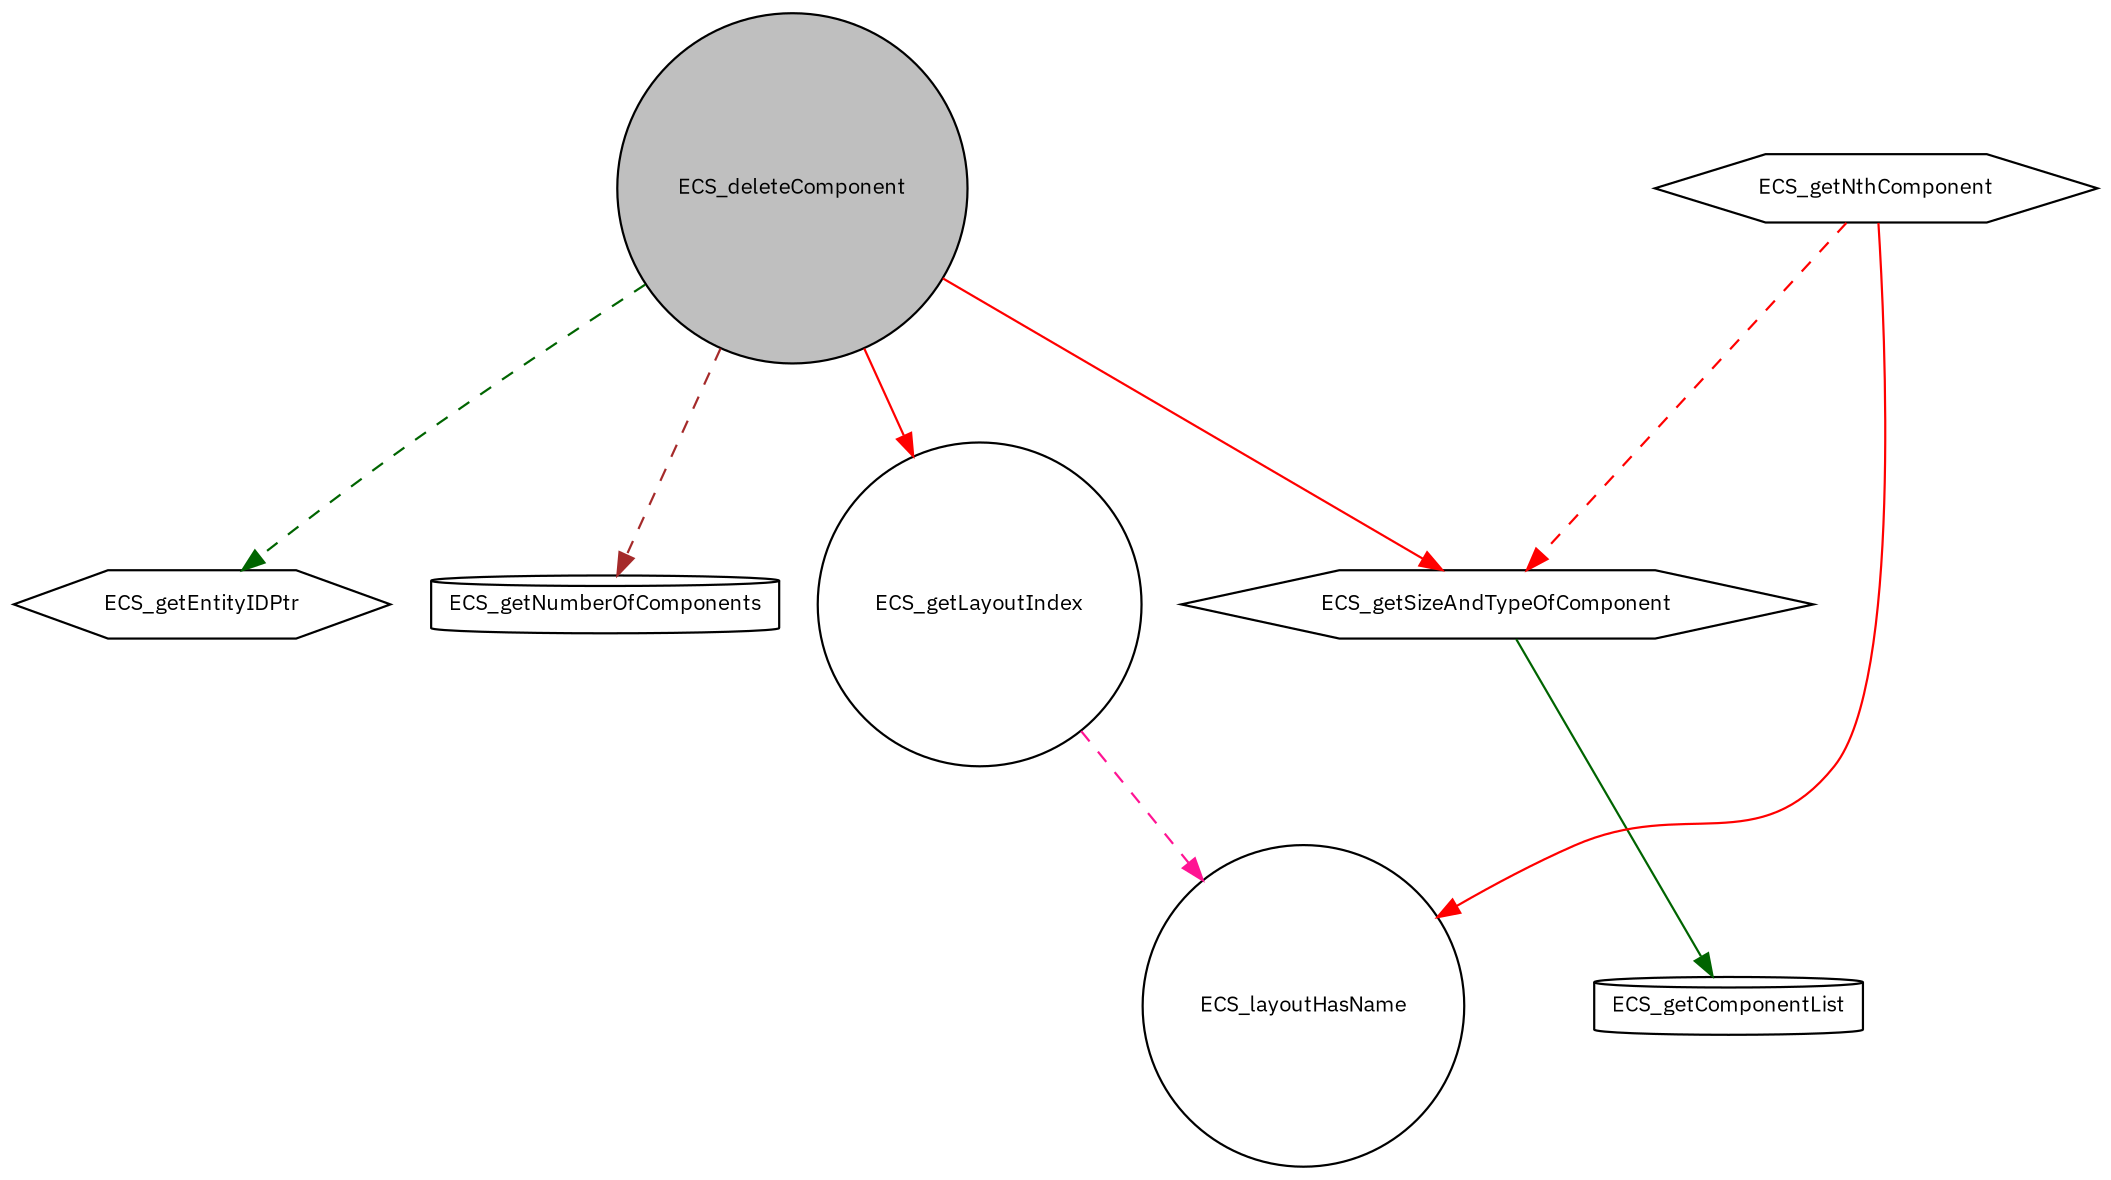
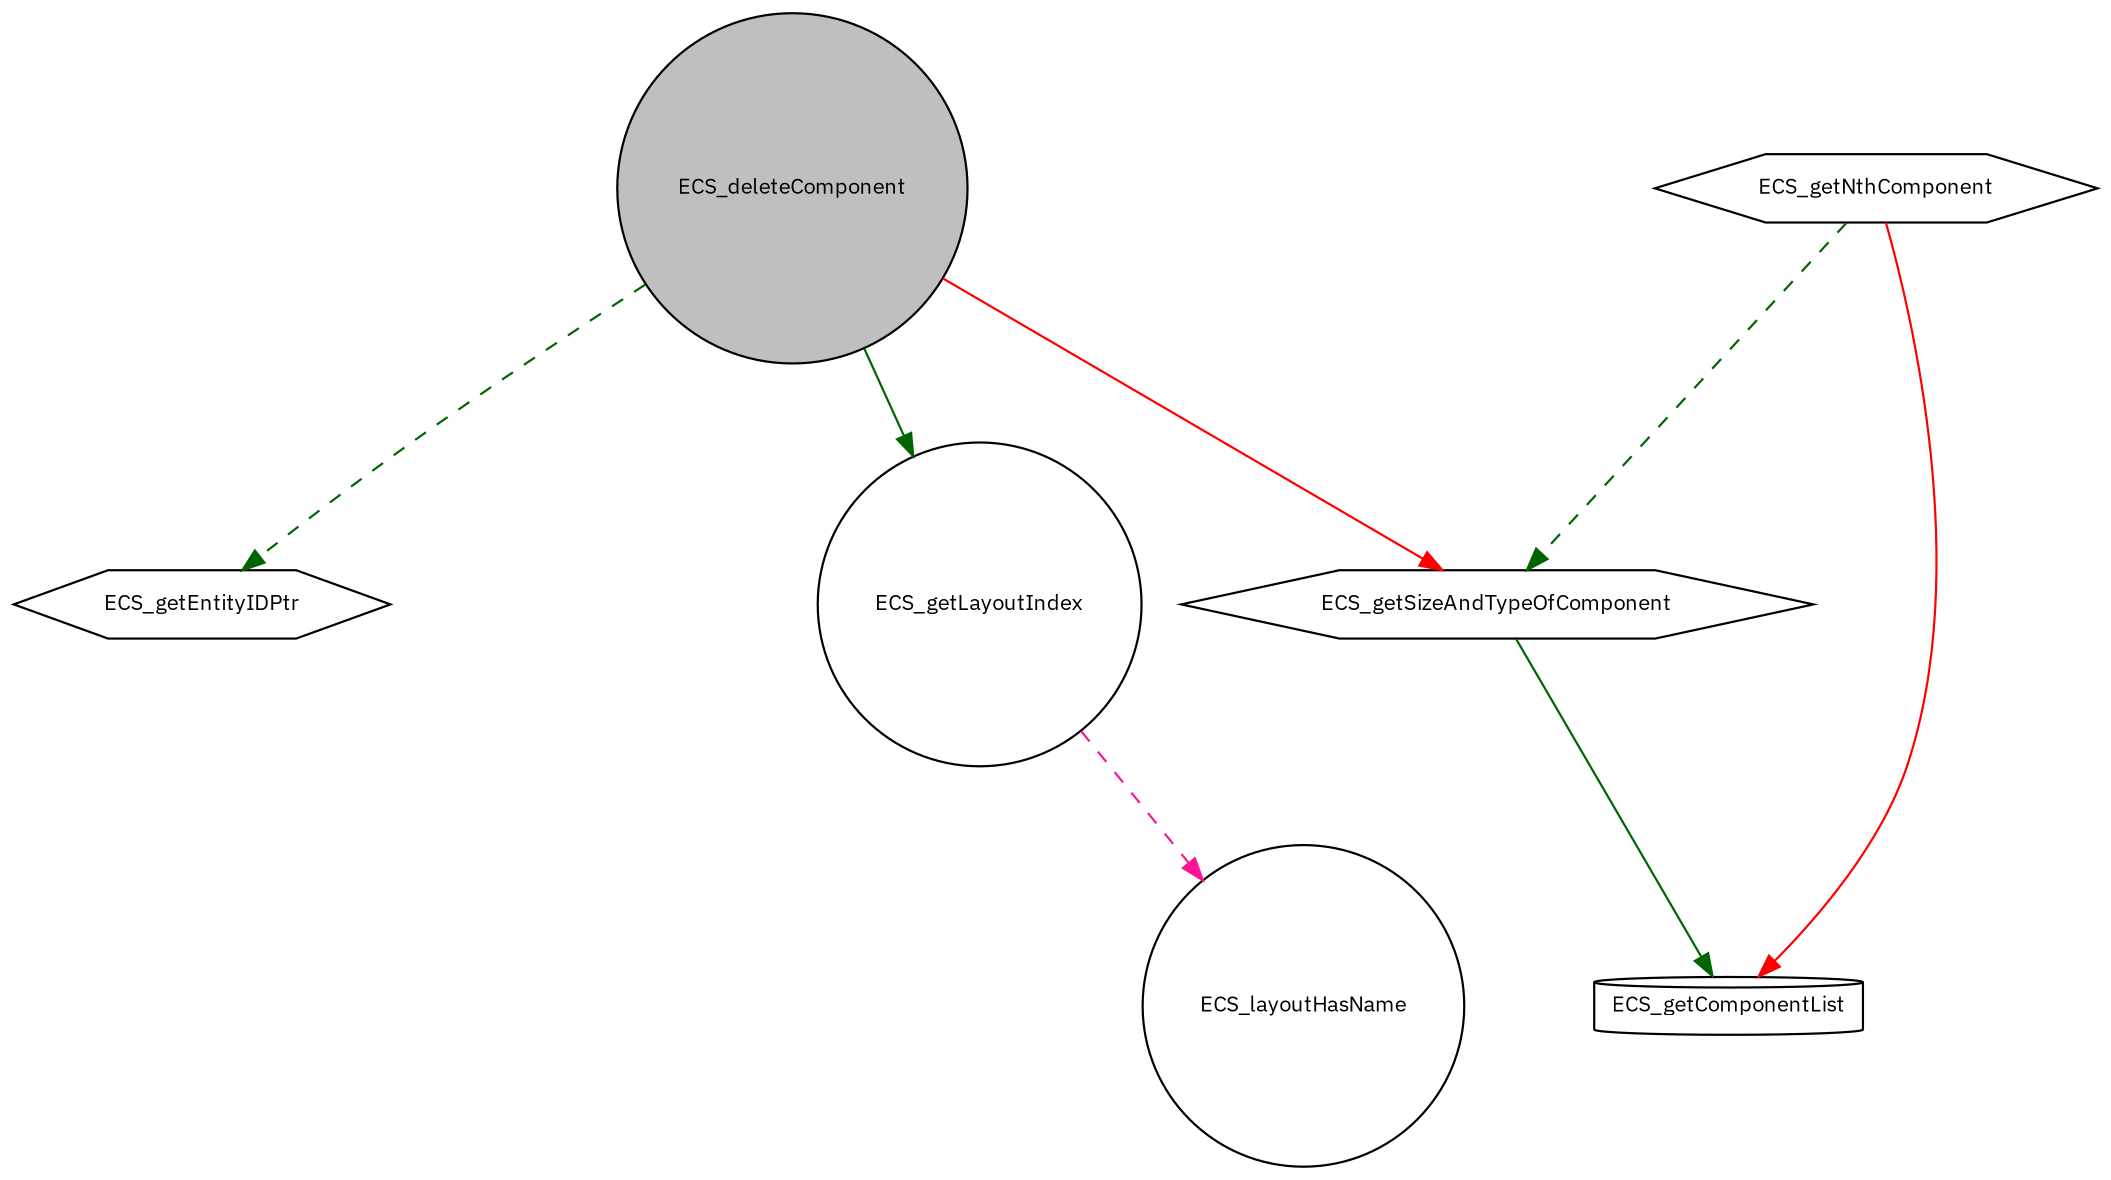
(1694, 388) -> (1694, 388)
(884, 392) -> (884, 392)
(605, 604) -> none
(1861, 703) -> (1935, 612)
